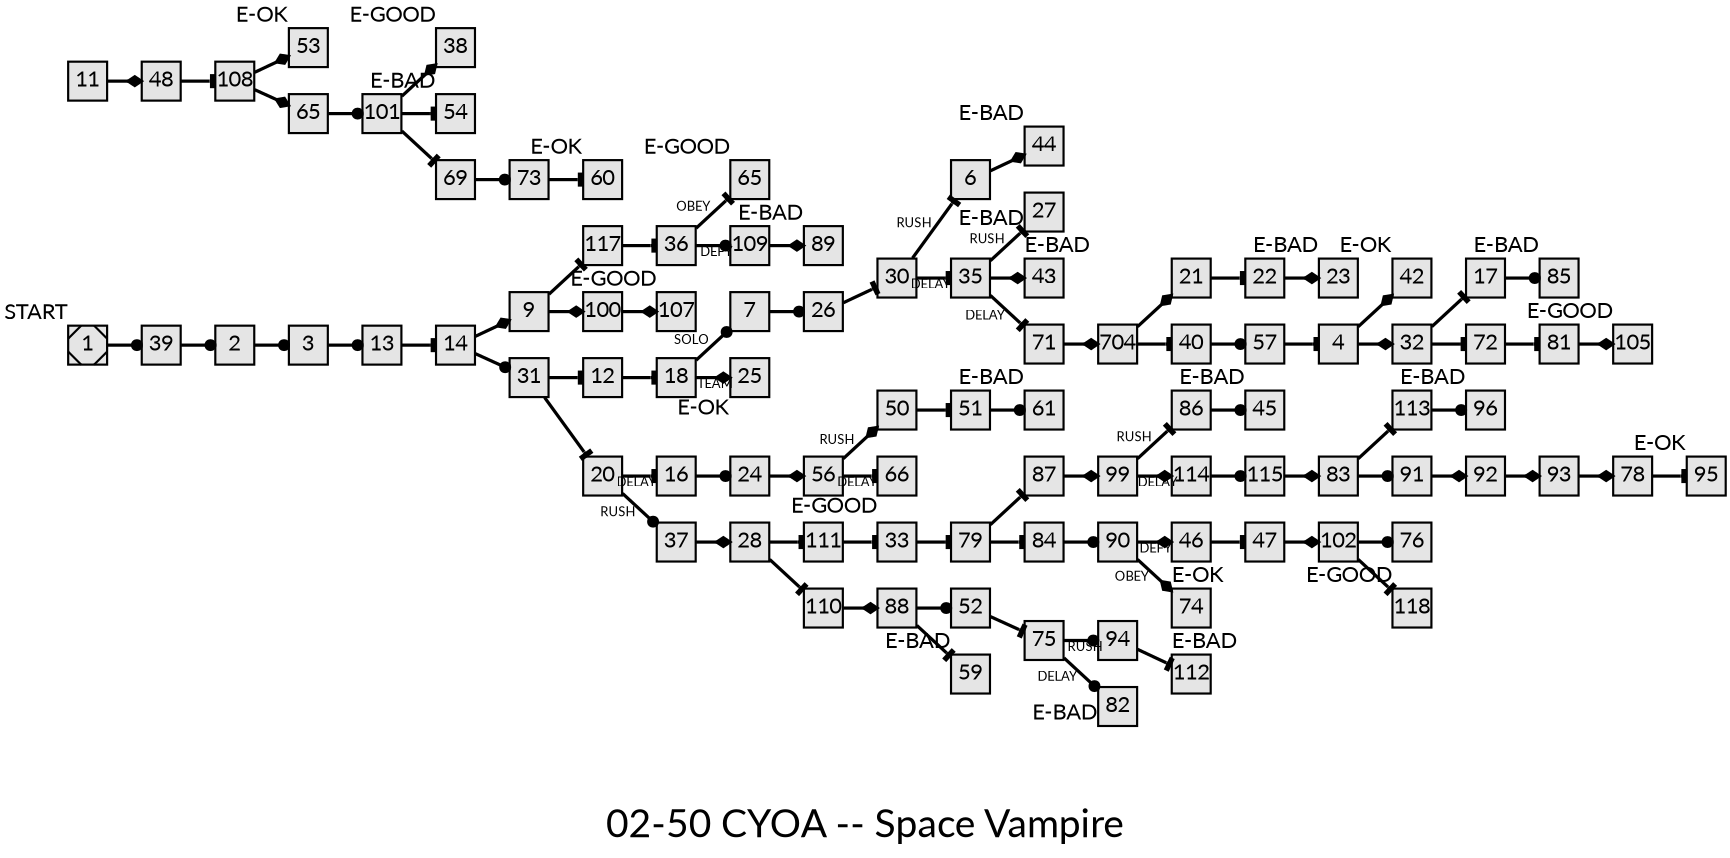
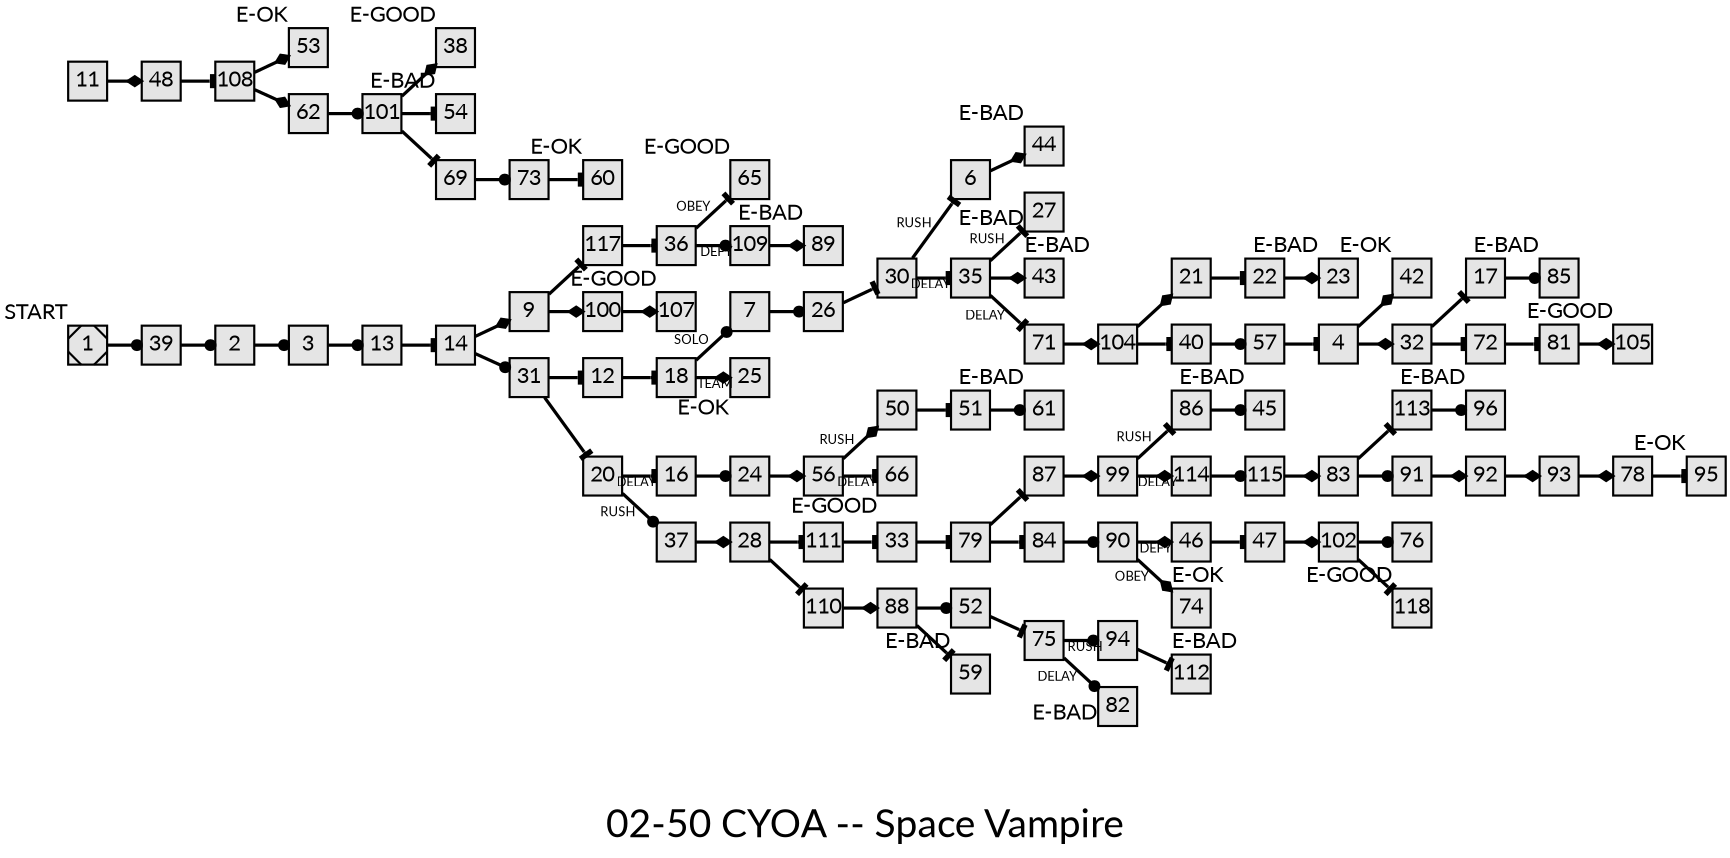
(308, 114) -> (308, 114)
(1118, 344) -> (1118, 344)
